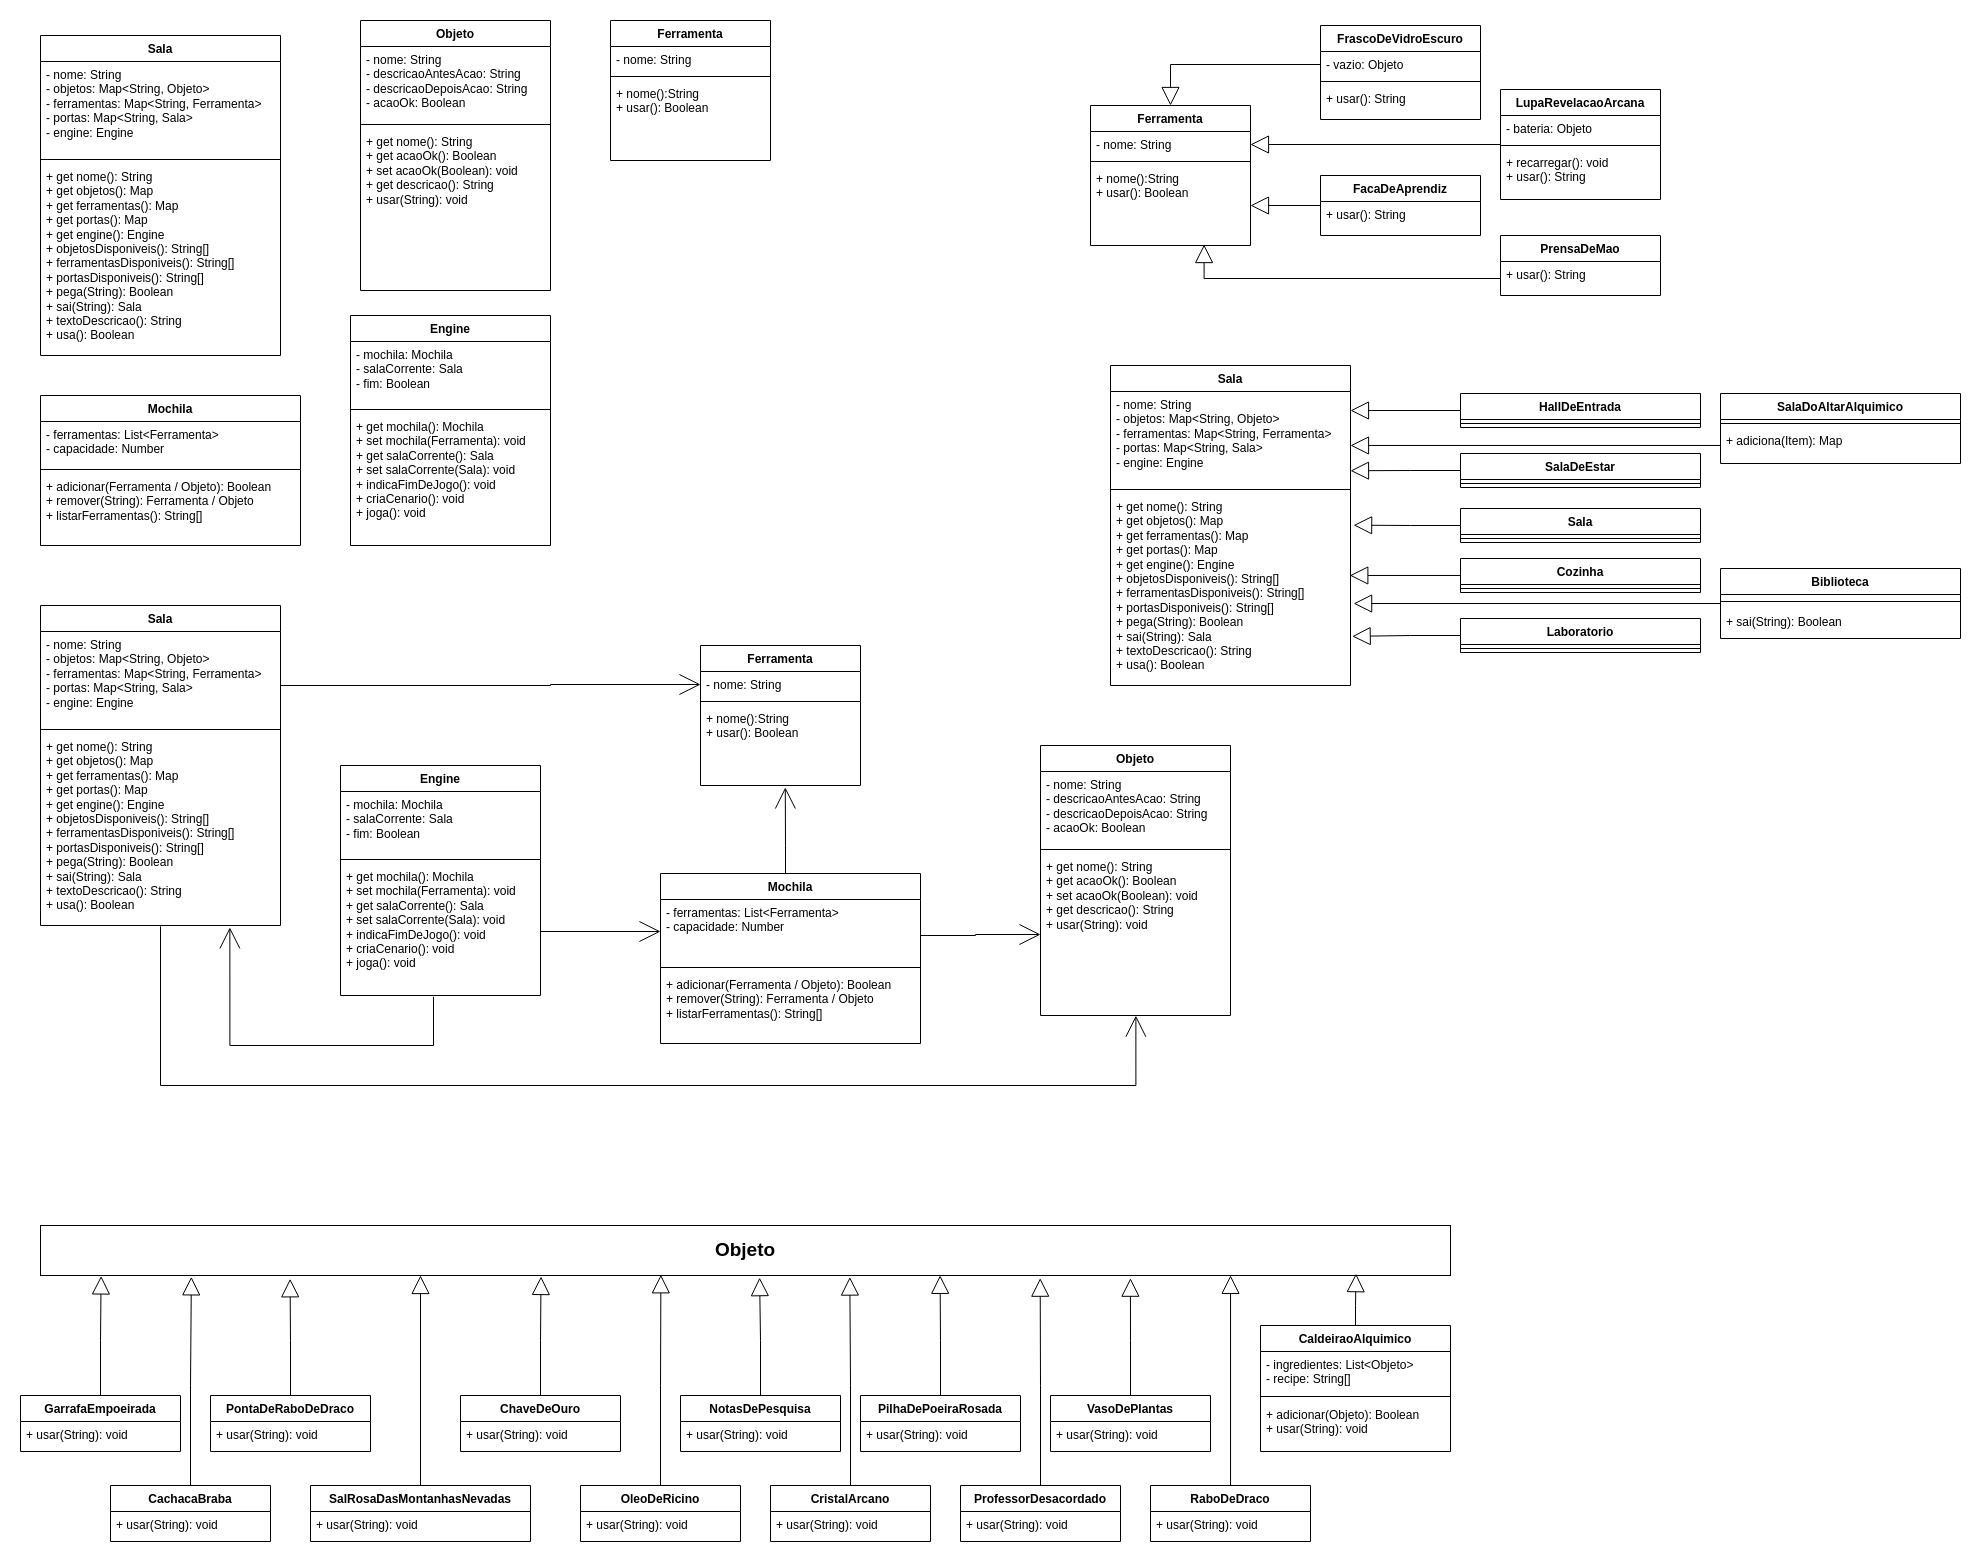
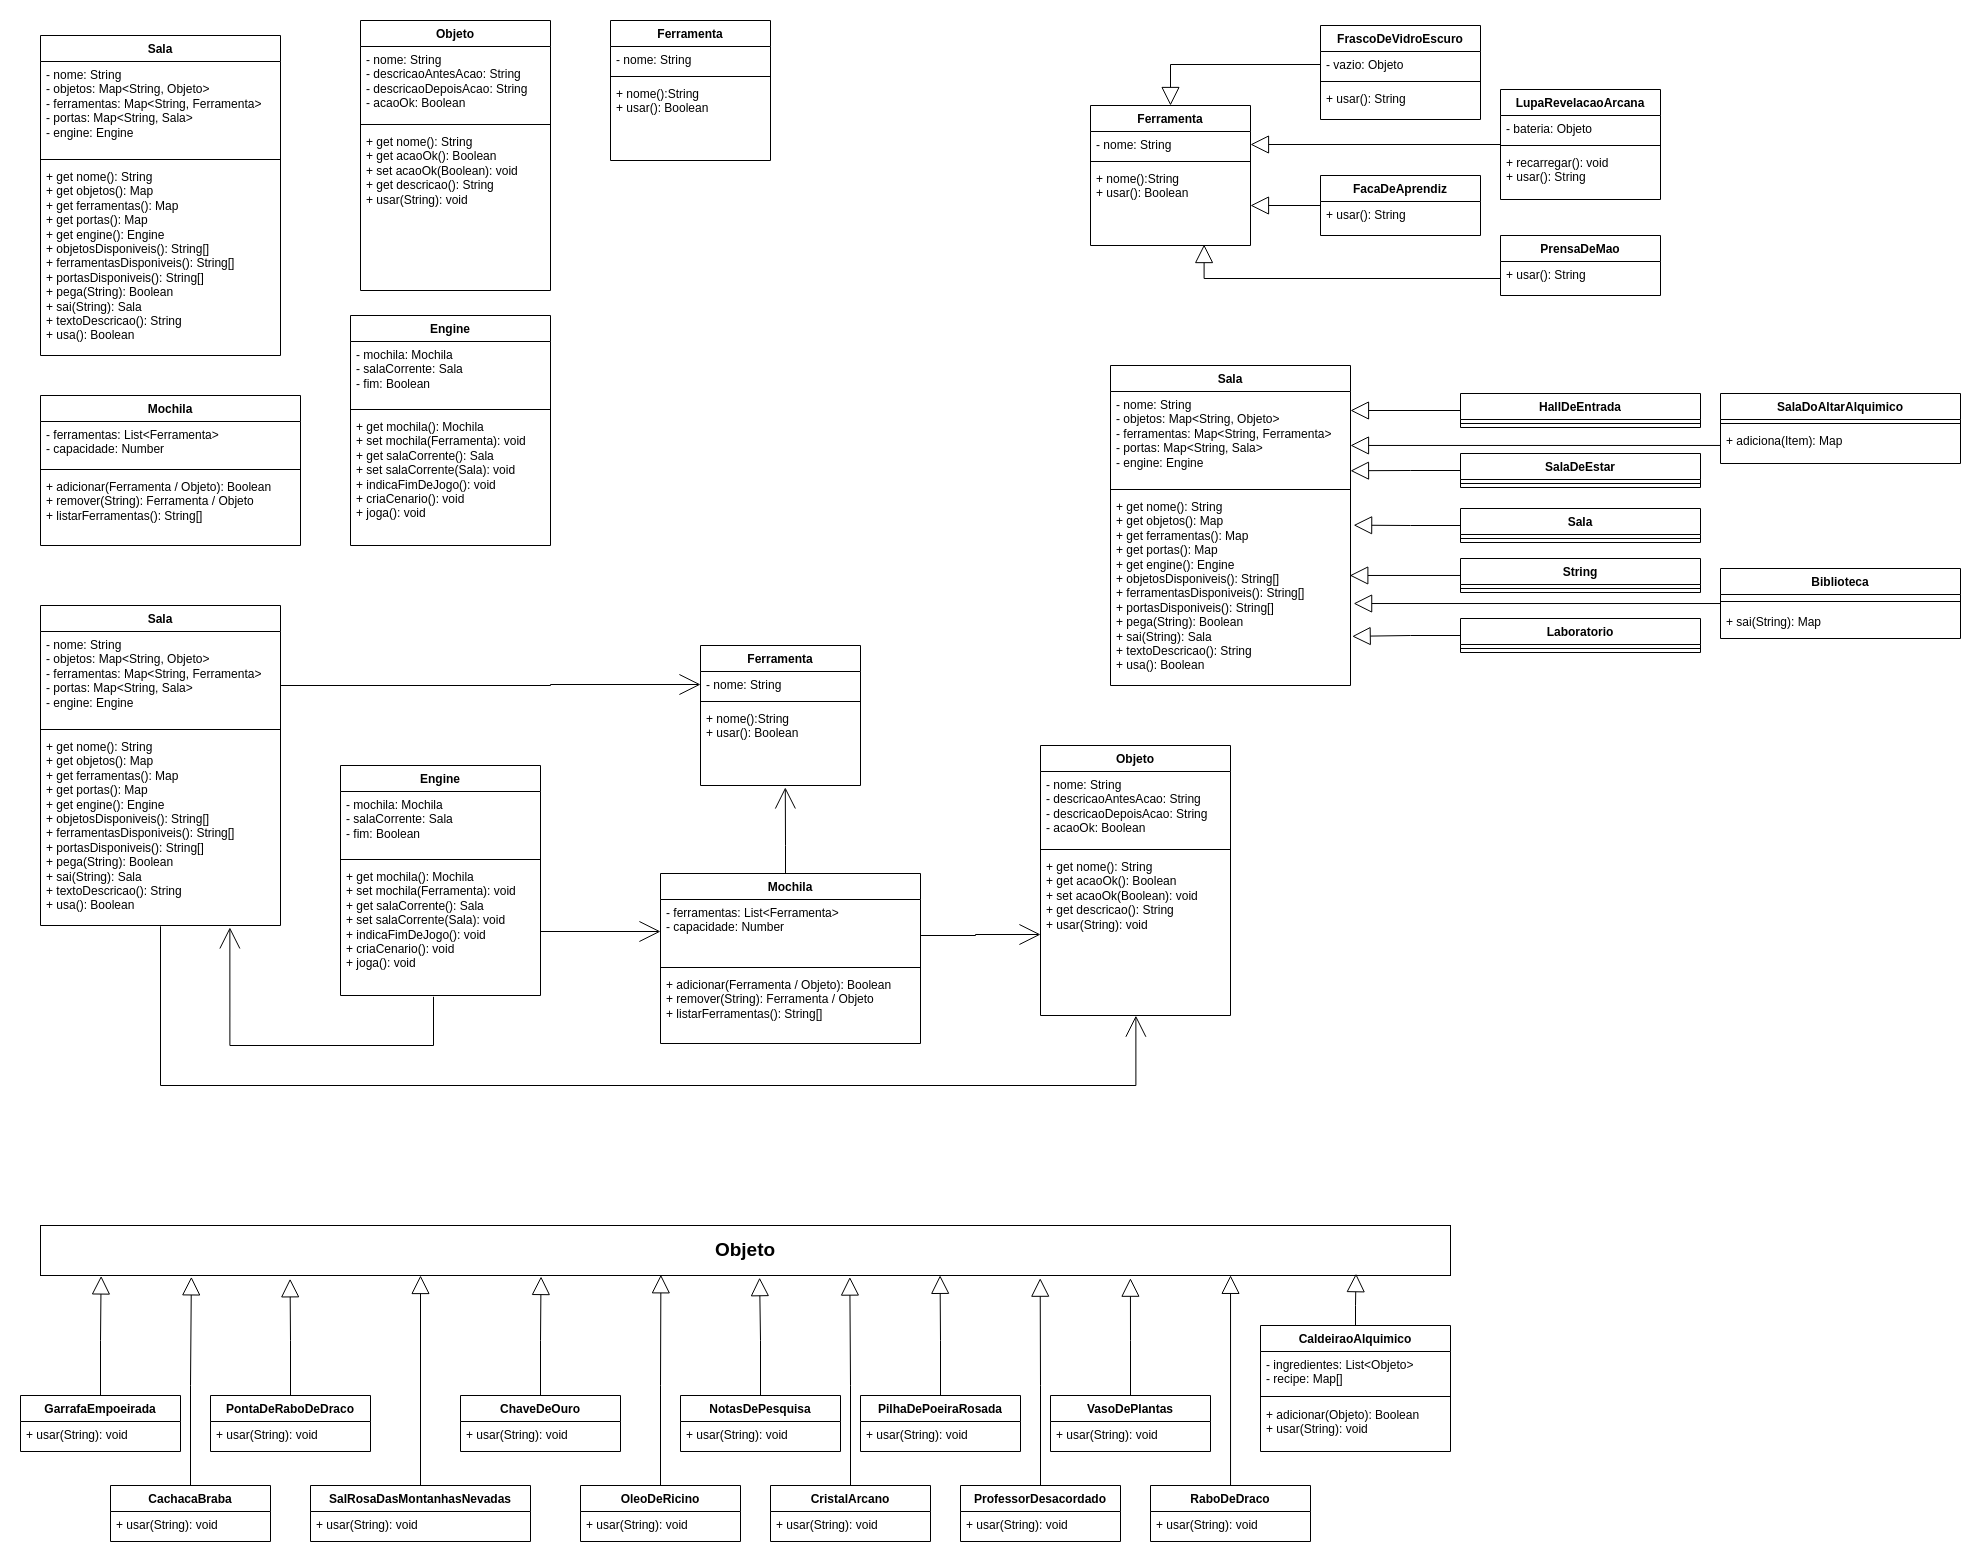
(1581, 573) -> (1581, 573)
(1791, 623) -> (1779, 623)
(1351, 1373) -> (1351, 1373)
